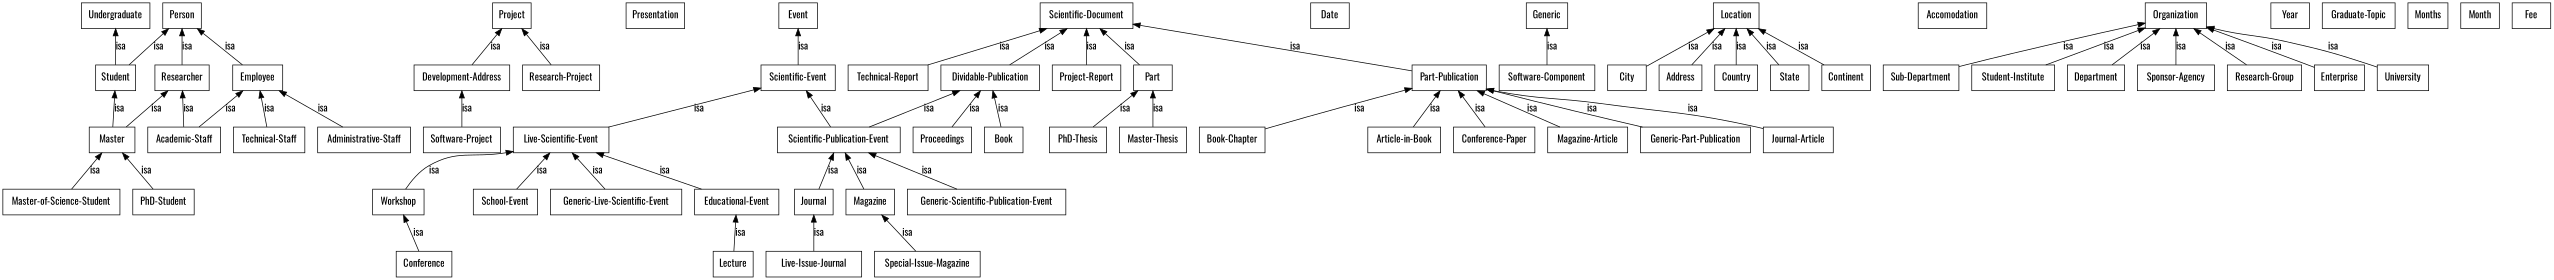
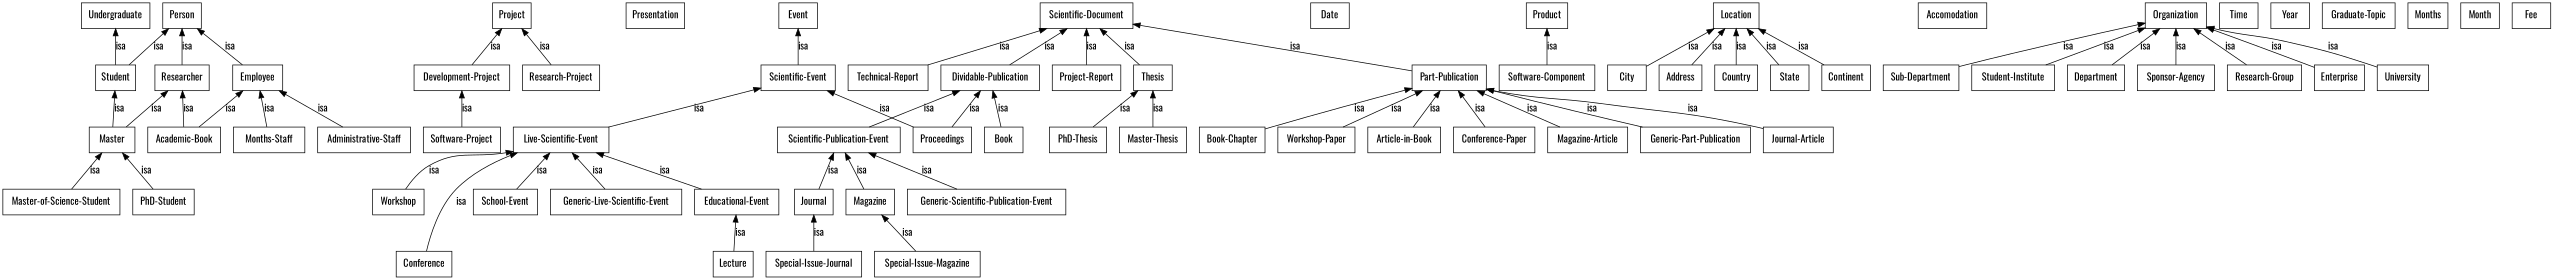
(1547, 16) -> (1547, 16)
none -> (2239, 16)
(462, 78) -> (462, 78)
(1153, 78) -> (1153, 78)
(821, 112) -> (874, 110)
(184, 140) -> (184, 140)
(269, 140) -> (269, 140)
none -> (1316, 140)
(413, 236) -> (454, 191)
(814, 264) -> (814, 264)
